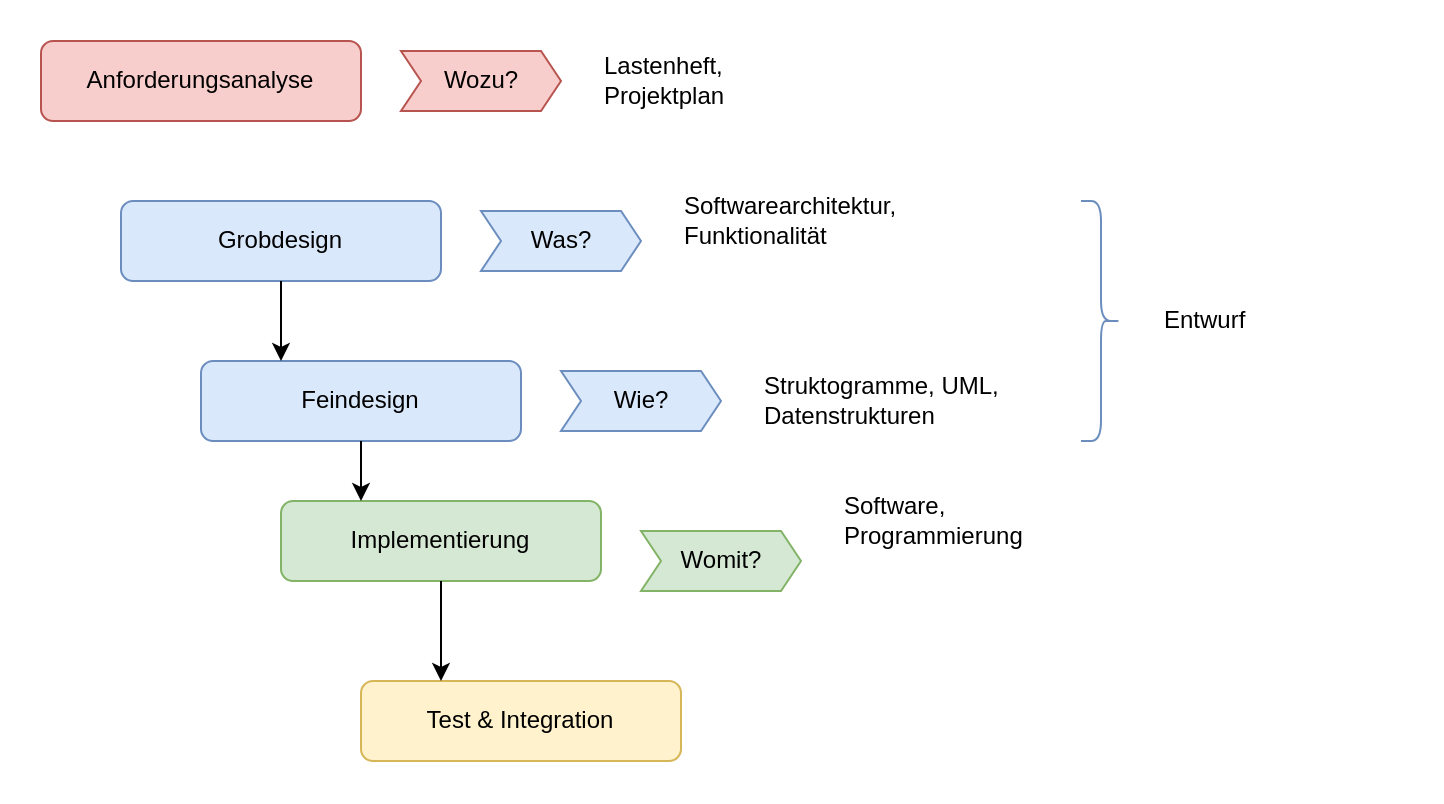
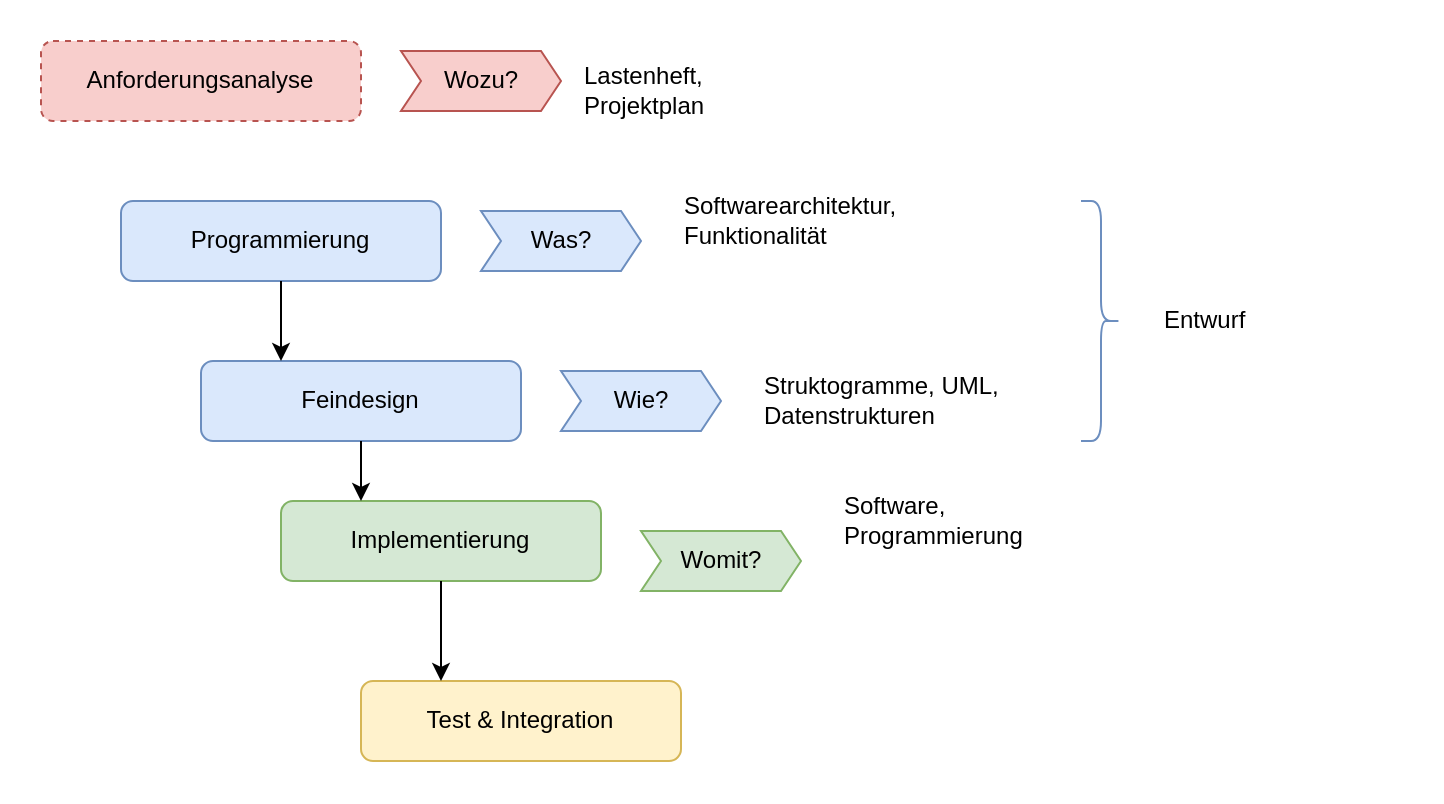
(201, 81) -> (201, 81)
(721, 81) -> (701, 91)
(281, 241) -> (281, 241)
